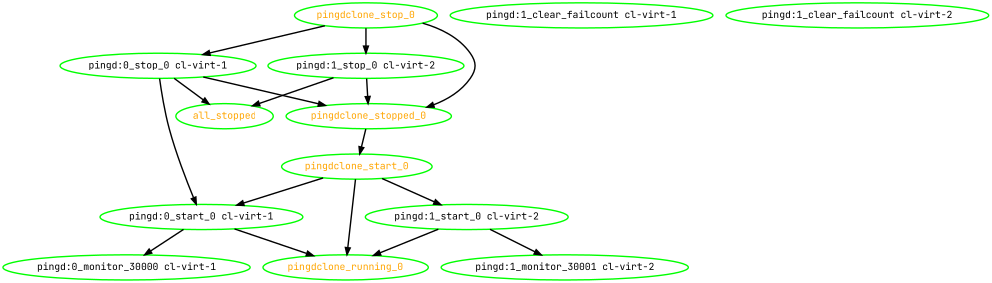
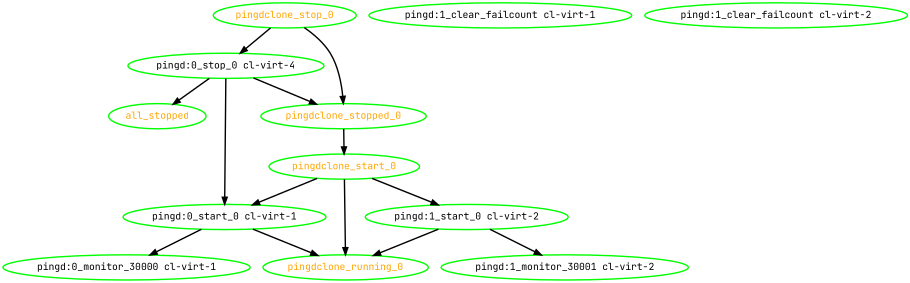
(158, 66) -> (226, 66)
(366, 66) -> none
